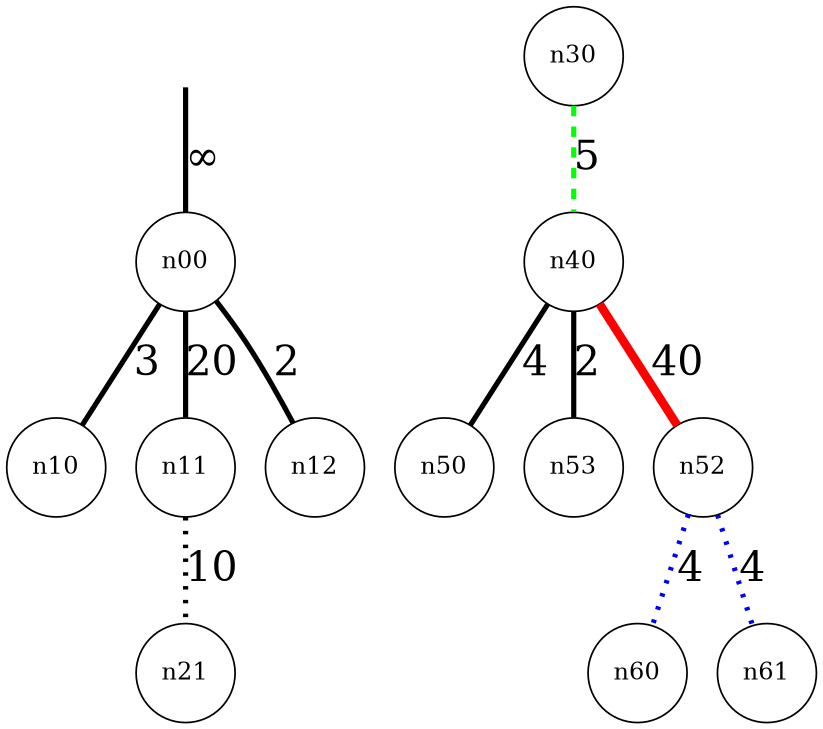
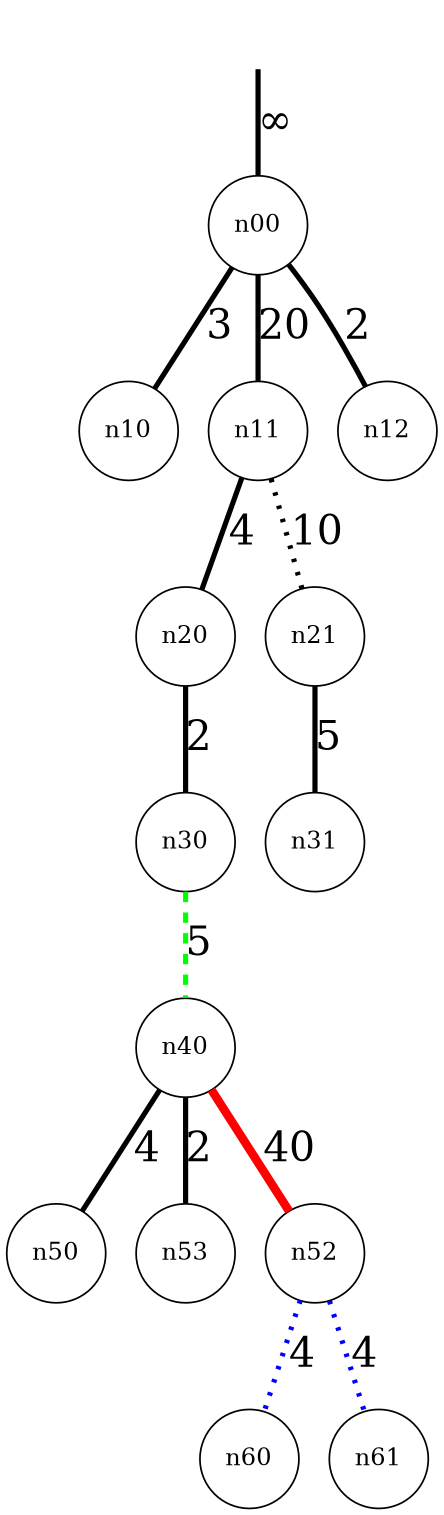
none -> (186, 636)
none -> (315, 842)
